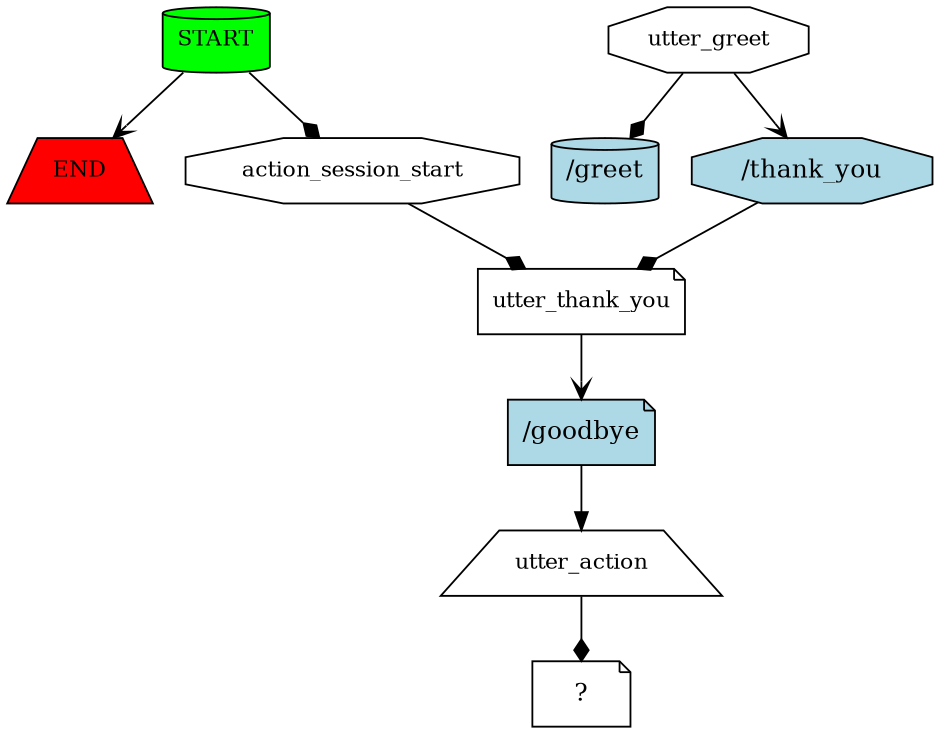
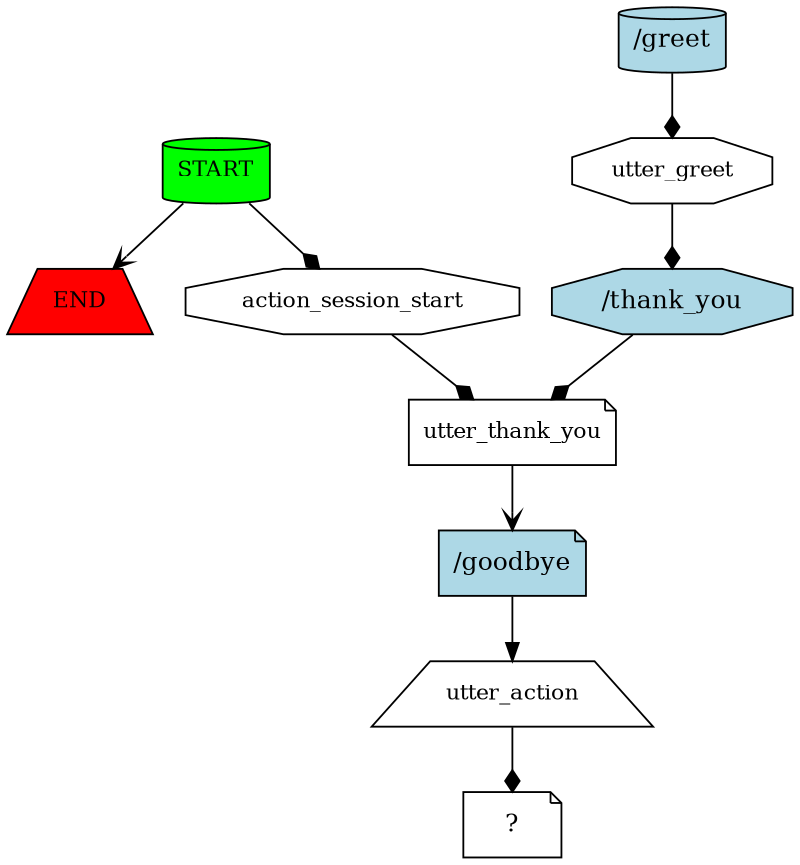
(664, 97) -> (672, 95)
(755, 99) -> (672, 225)
